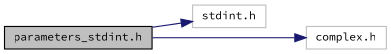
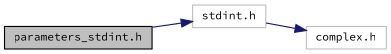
(224, 38) -> (281, 26)
